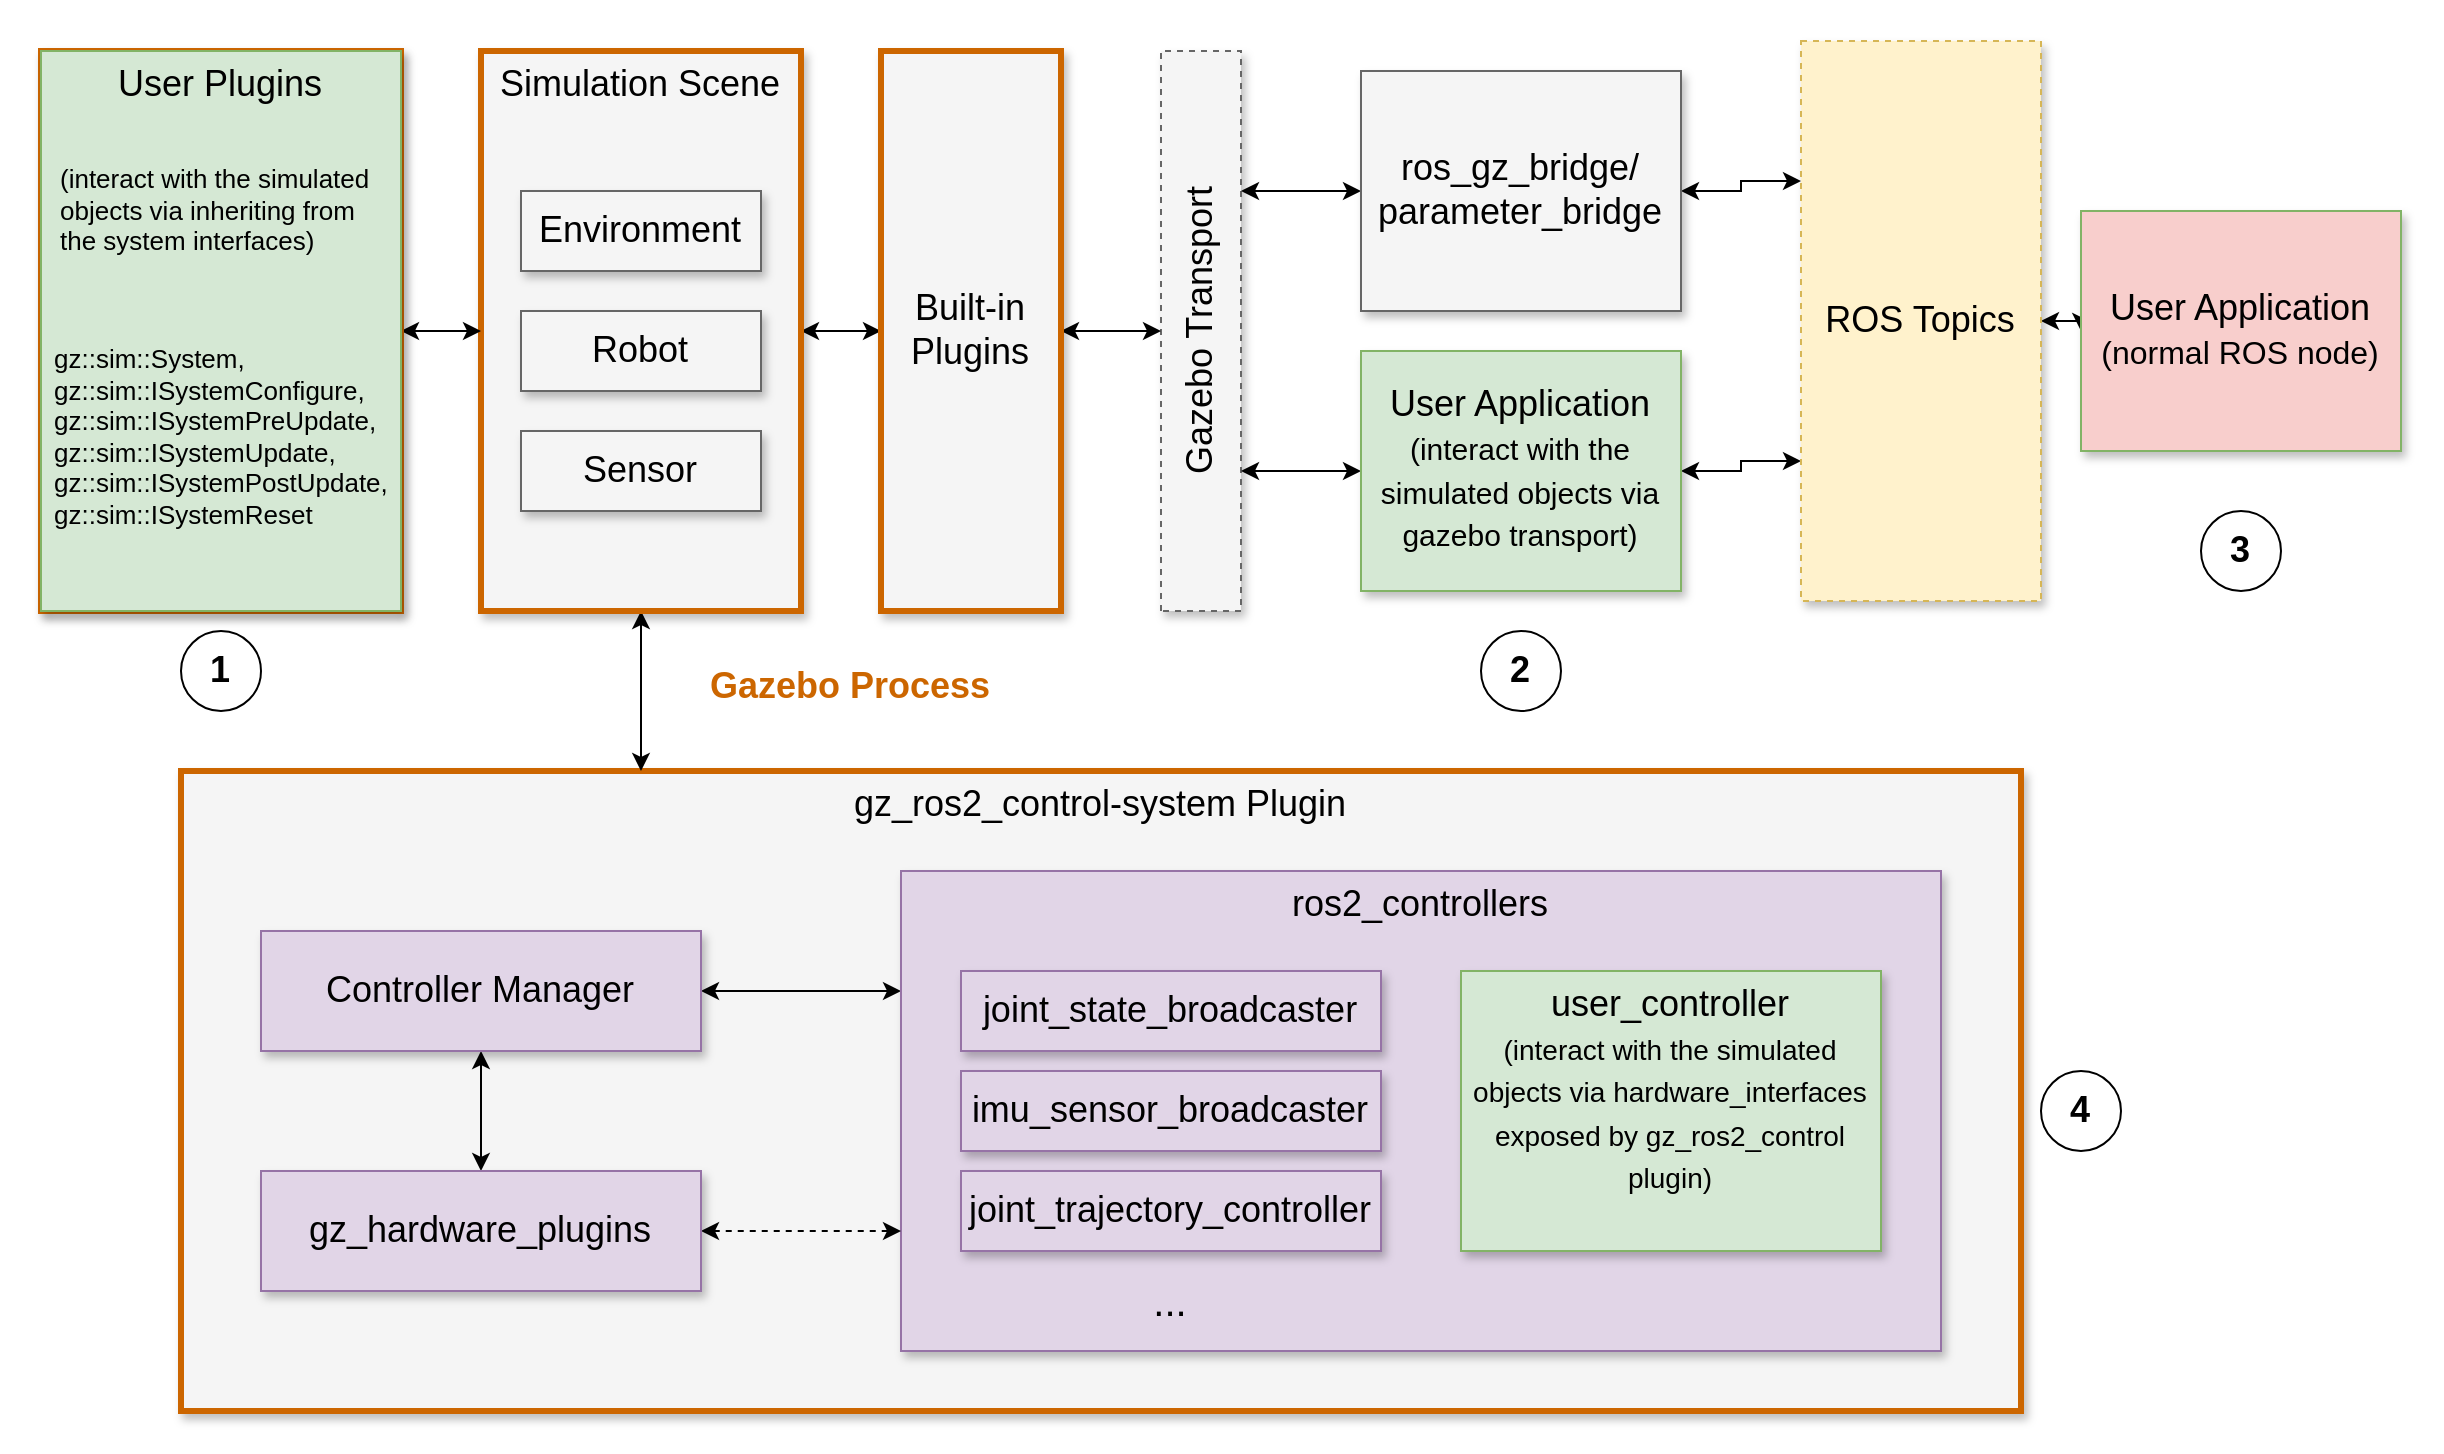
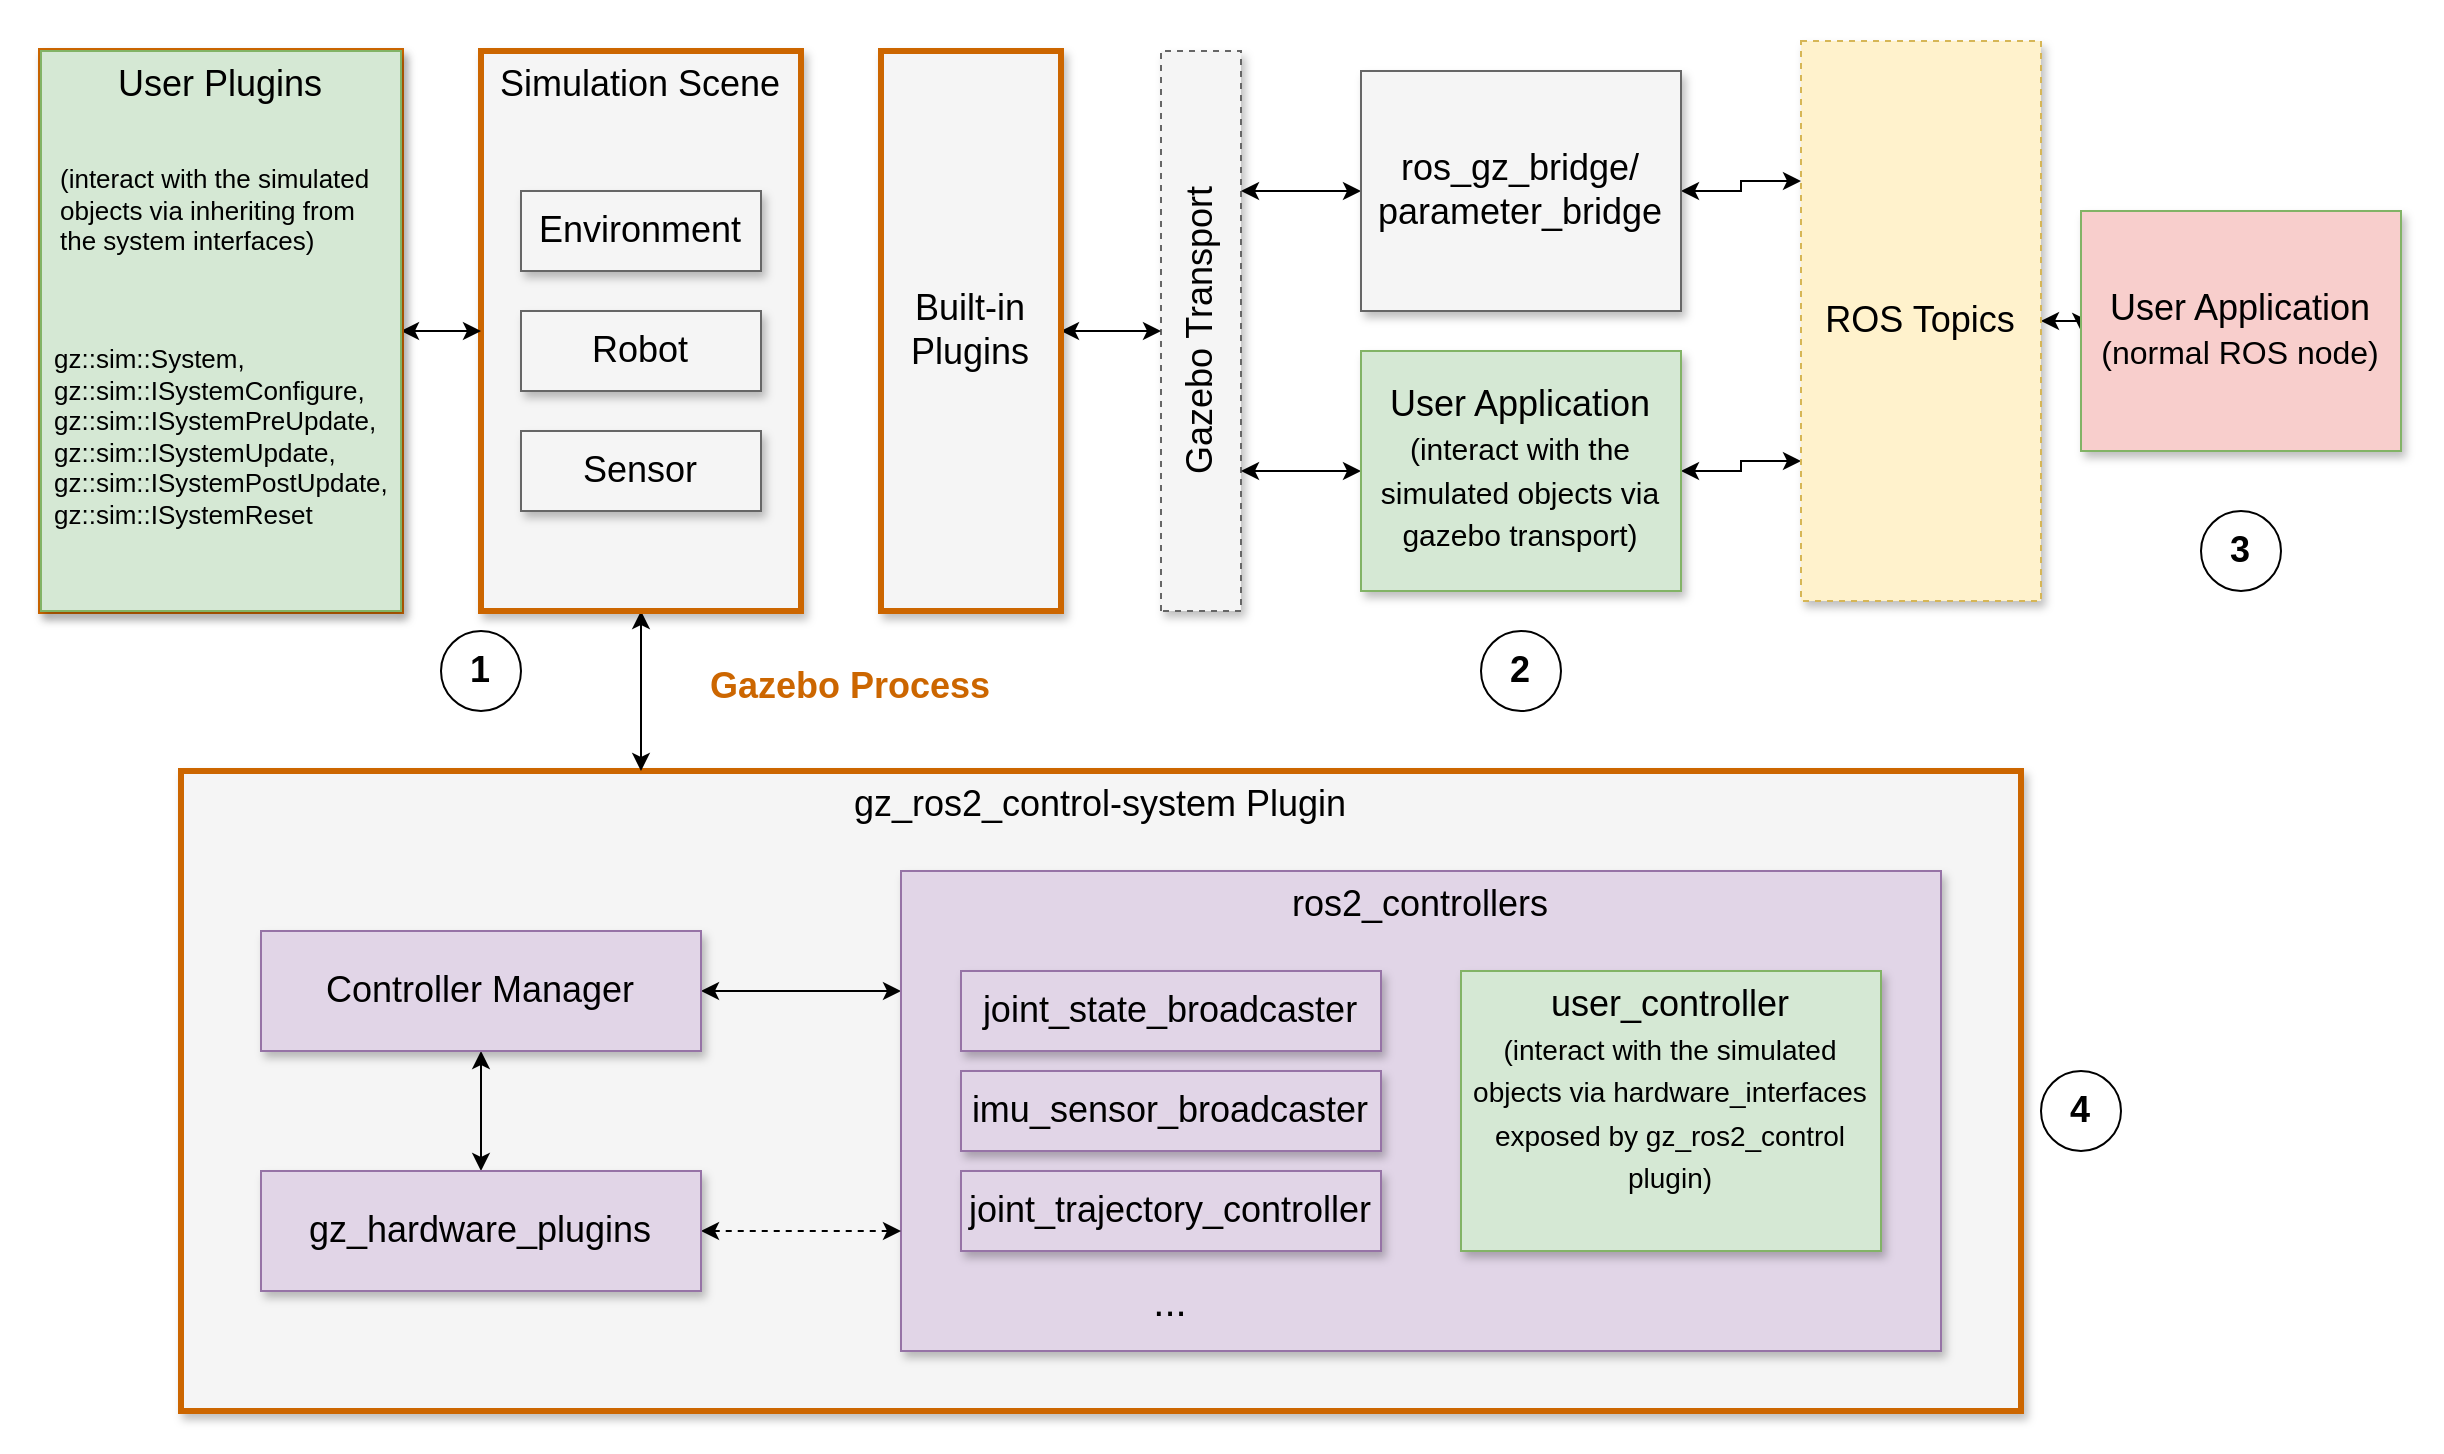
(841, 331) -> none
(221, 671) -> (481, 671)
